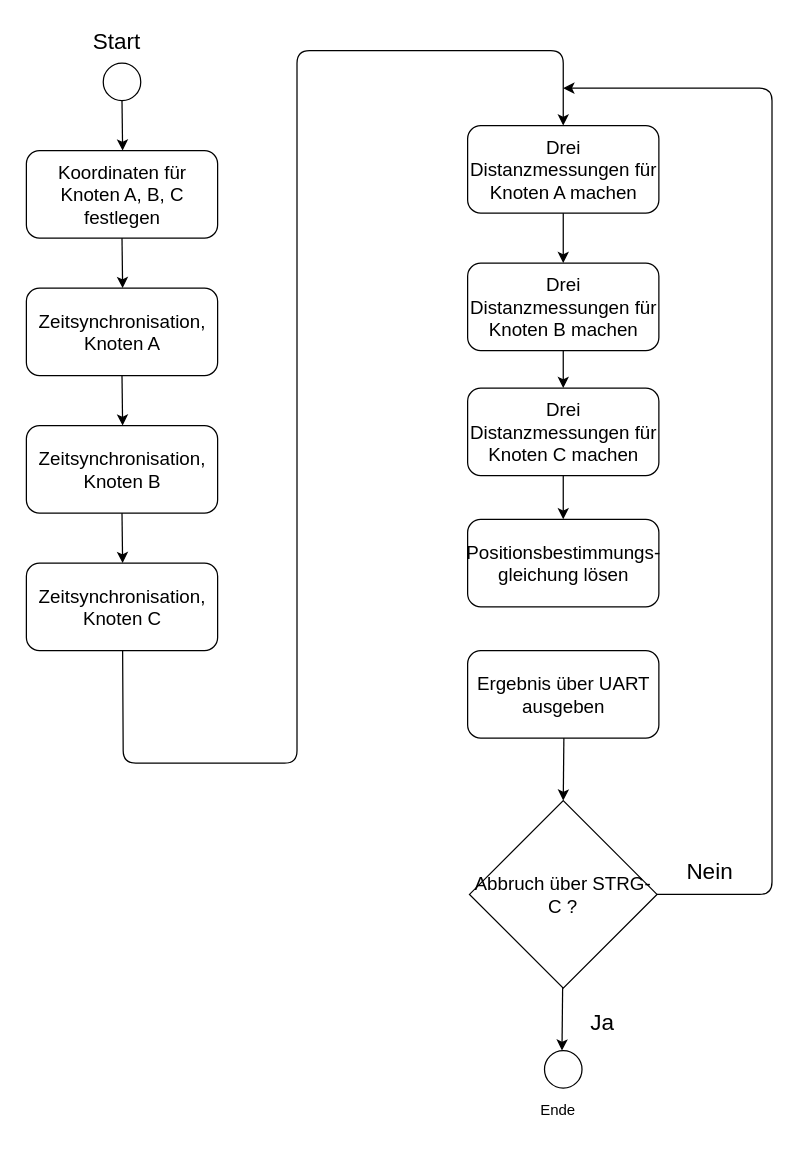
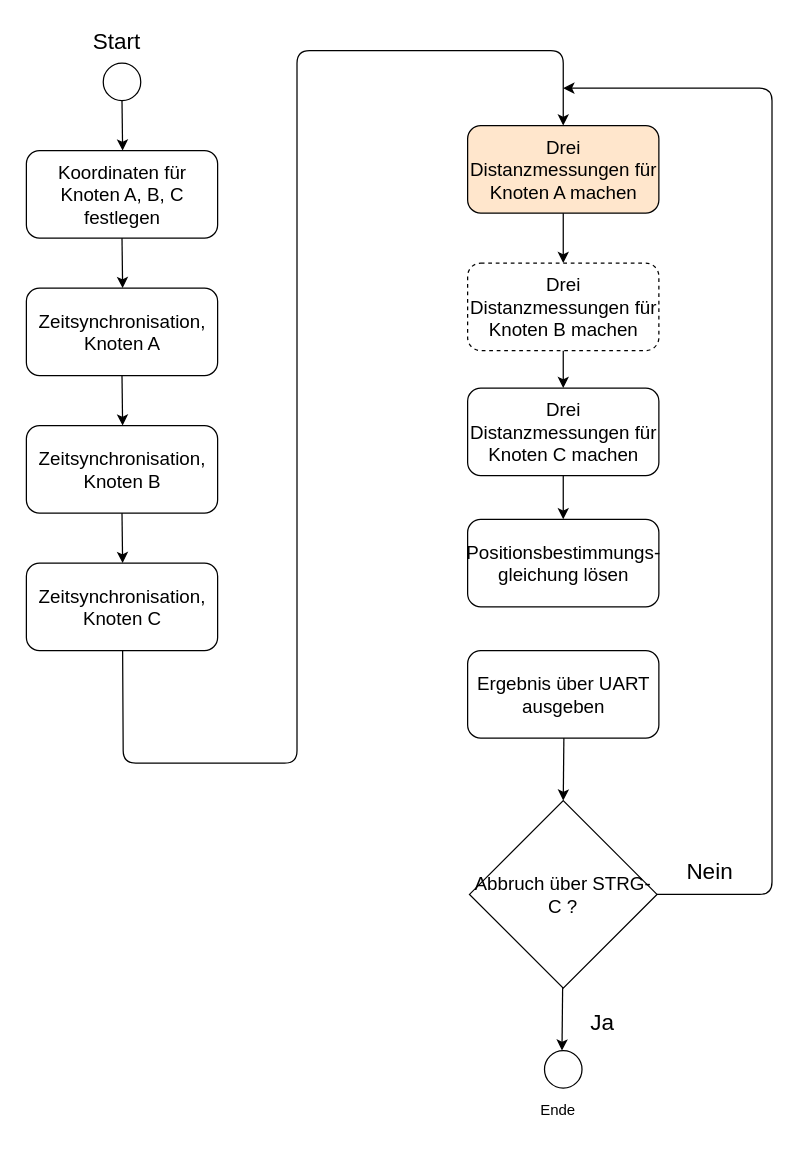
(563, 169) -> (563, 169)
(563, 307) -> (563, 307)
